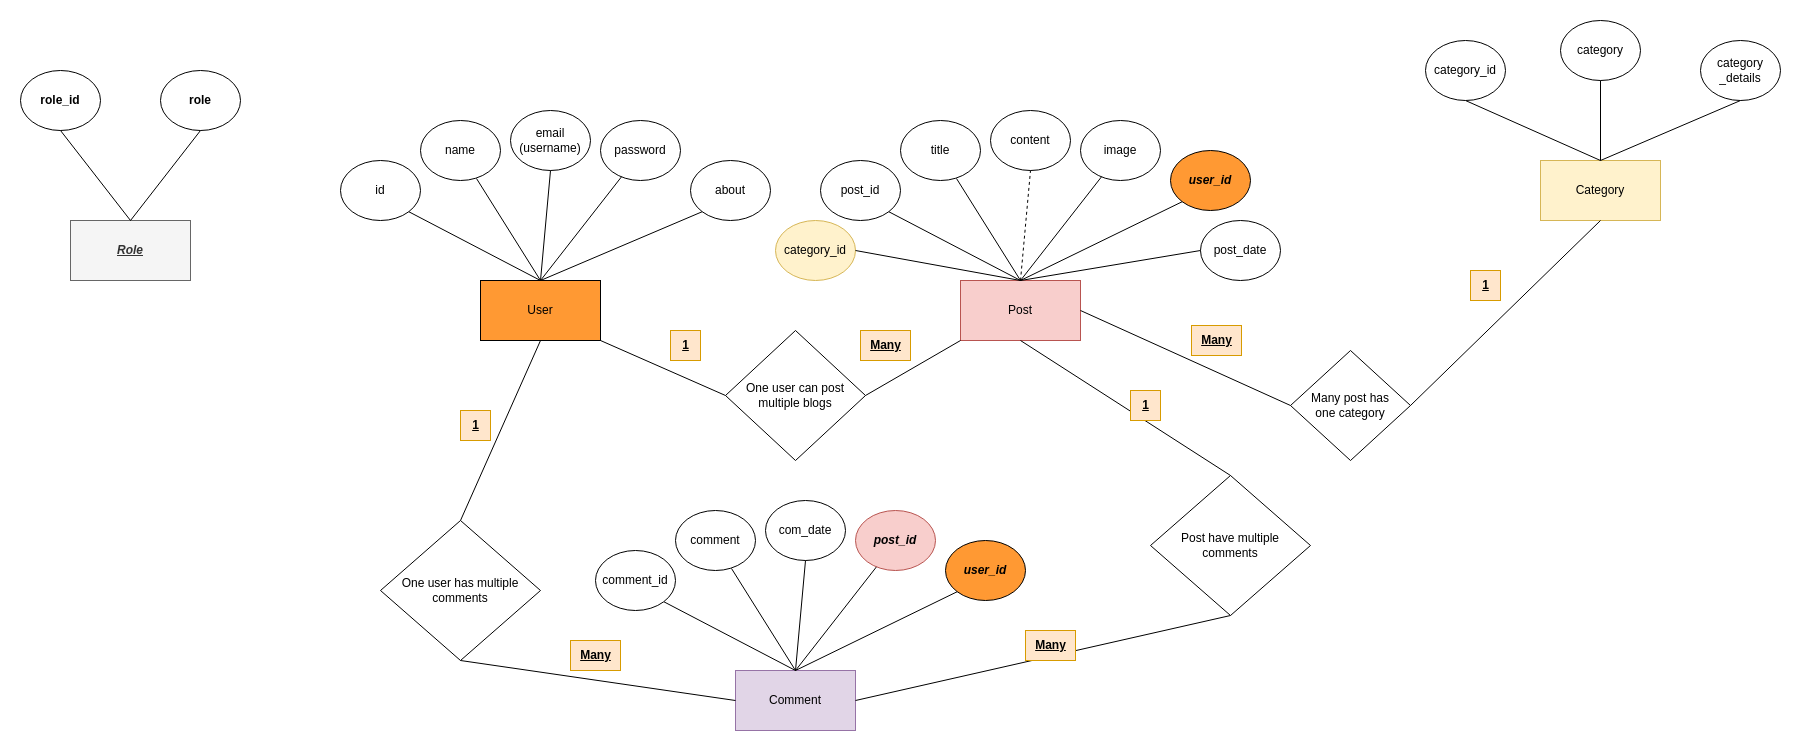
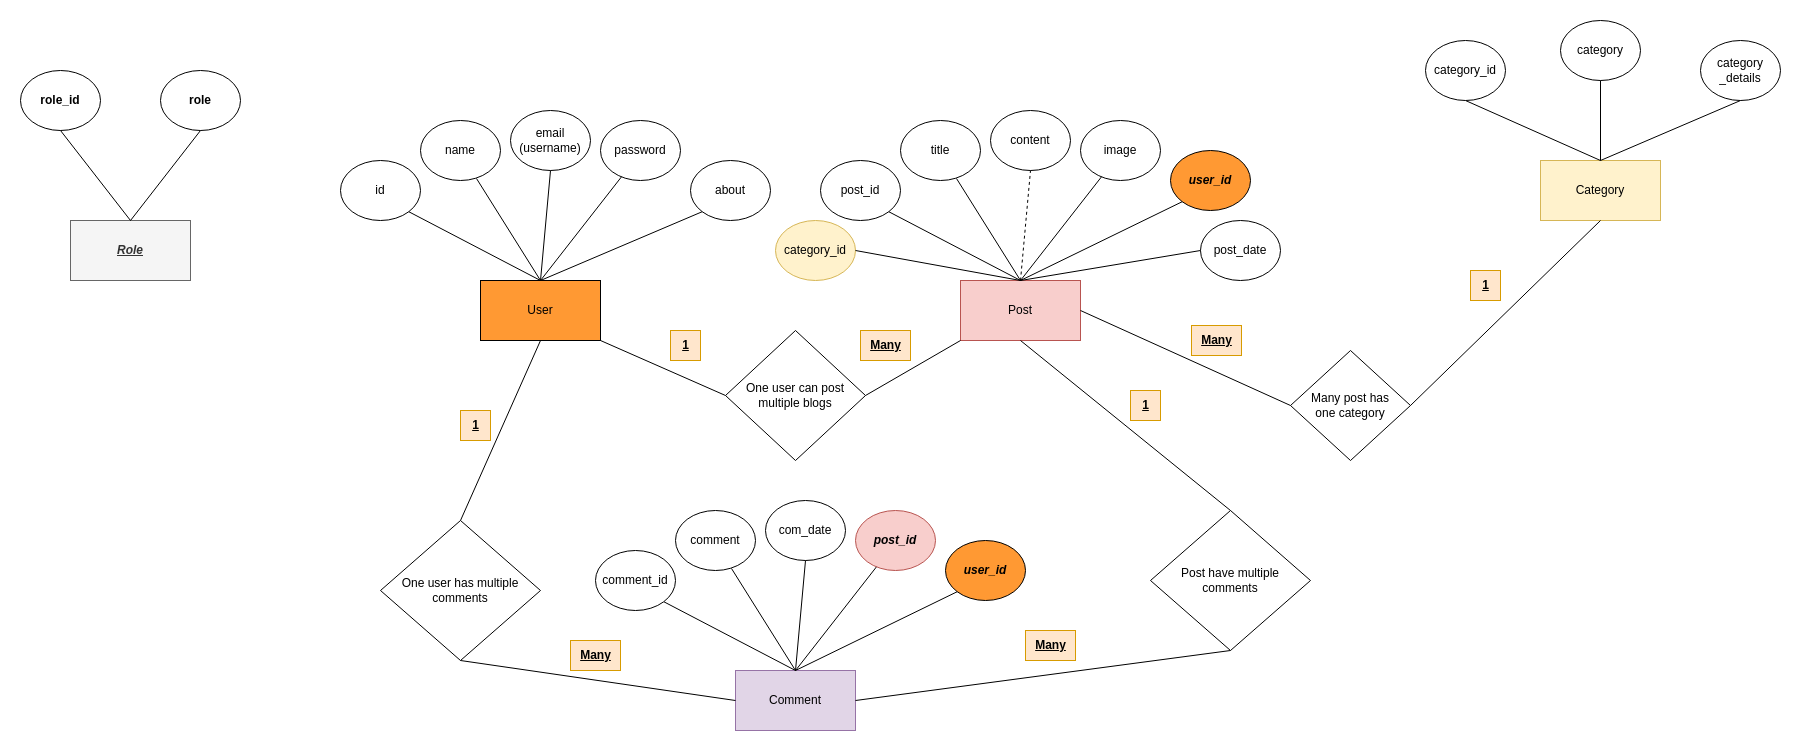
(1231, 546) -> (1231, 581)
